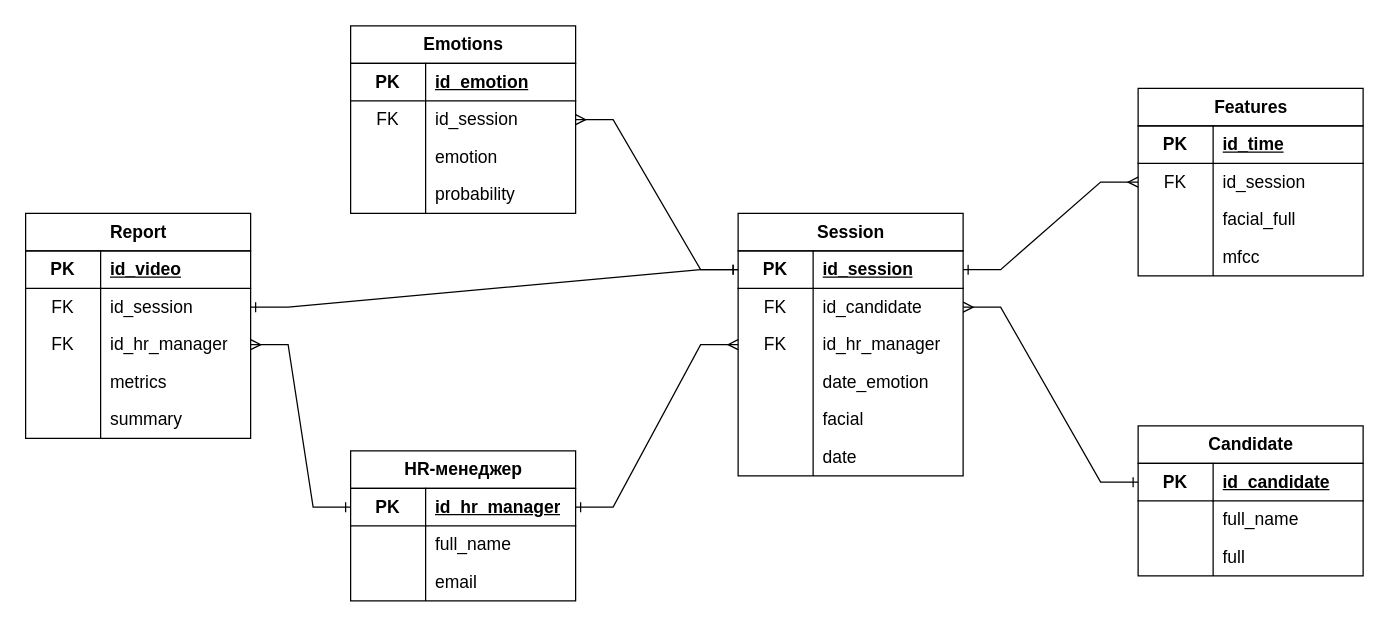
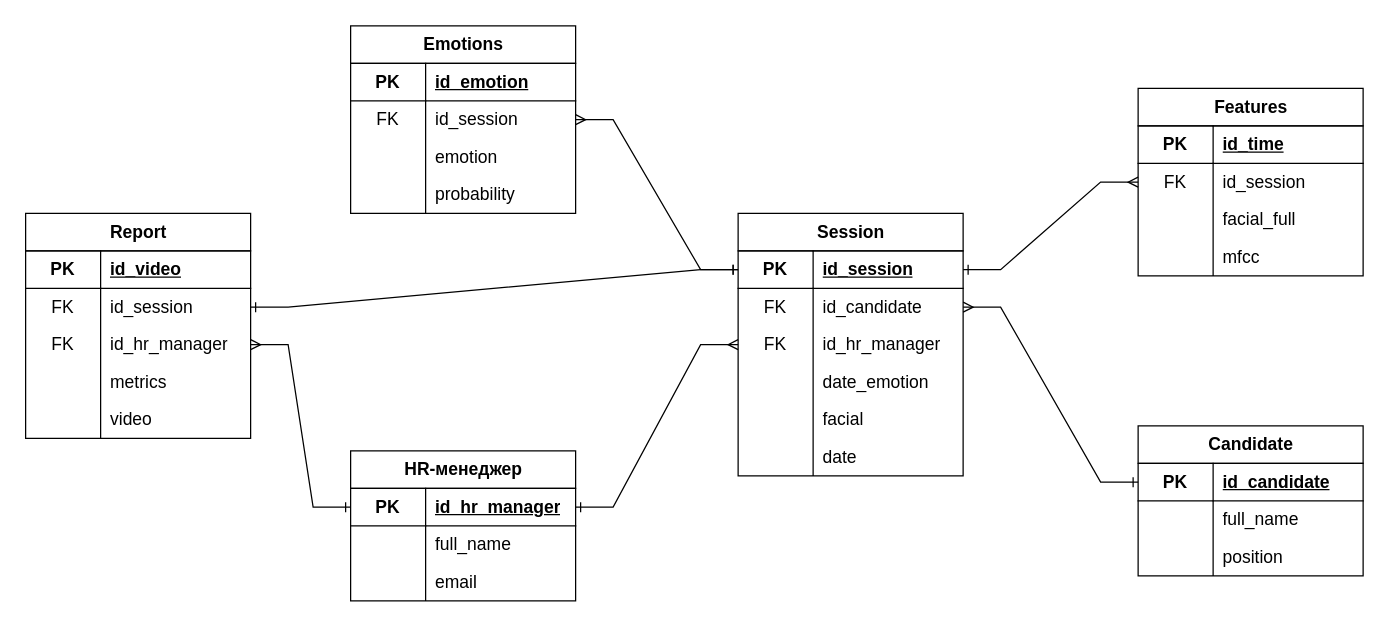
(145, 419) -> (133, 419)
(1238, 557) -> (1258, 557)
